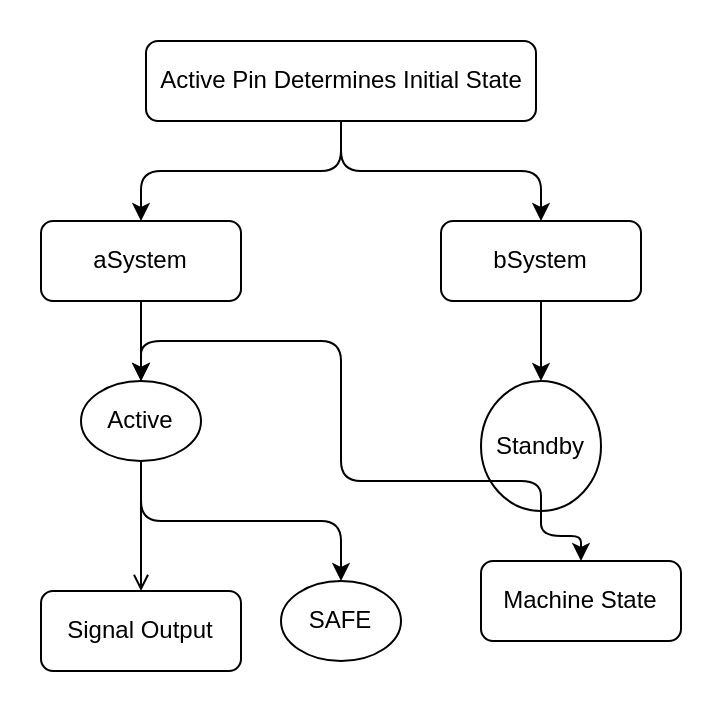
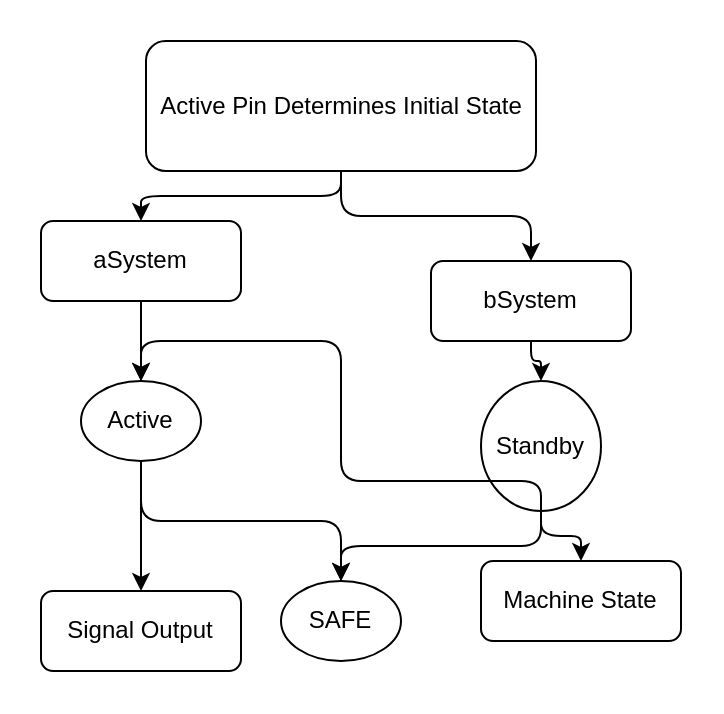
(341, 81) -> (341, 106)
(541, 261) -> (531, 301)
none -> (445, 546)
(141, 578) -> (141, 576)
